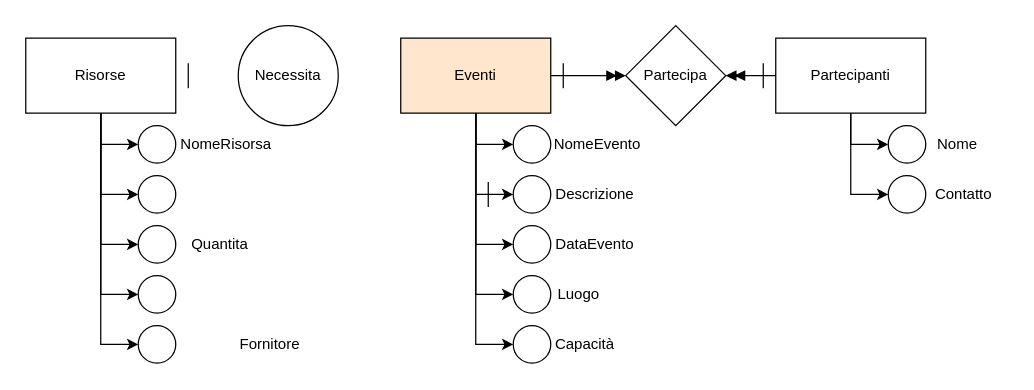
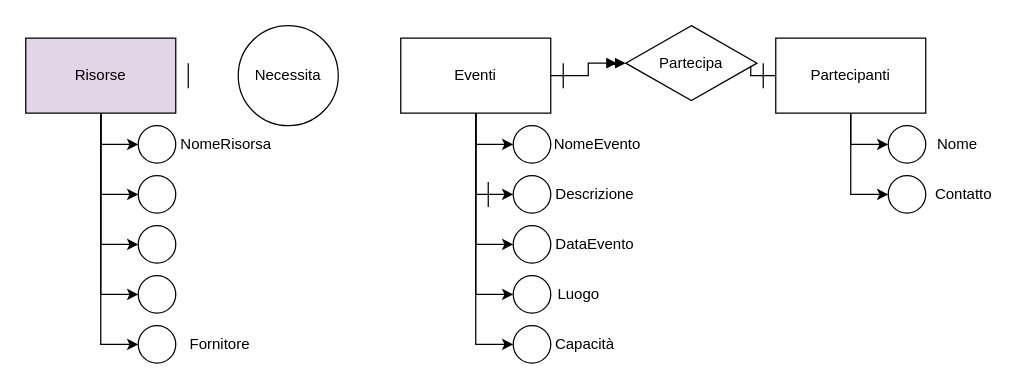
(101, 76) -> (101, 76)
(476, 76) -> (476, 76)
(676, 76) -> (691, 63)
(219, 244) -> none
(269, 344) -> (219, 344)
